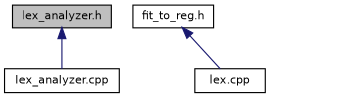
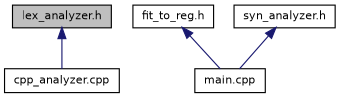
none -> (285, 16)
(62, 81) -> (62, 81)
(230, 81) -> (230, 81)
